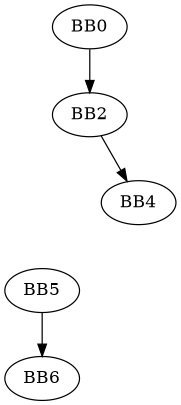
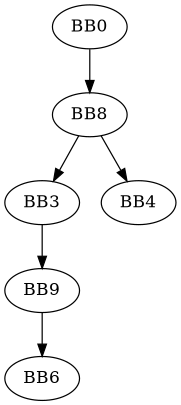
(90, 115) -> (90, 115)
none -> (42, 203)
(42, 291) -> (42, 291)
